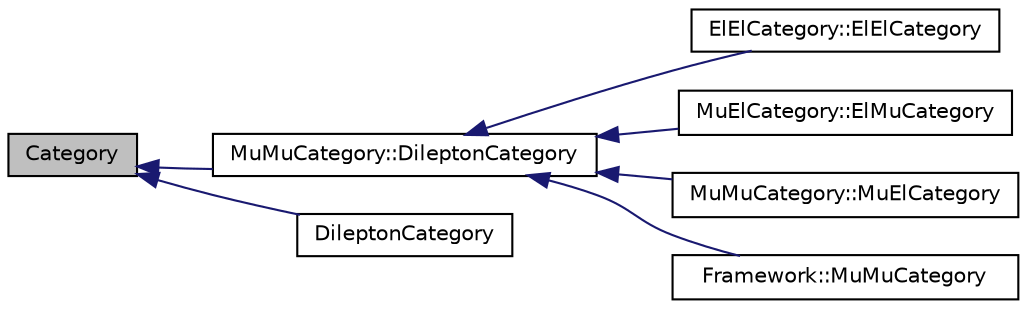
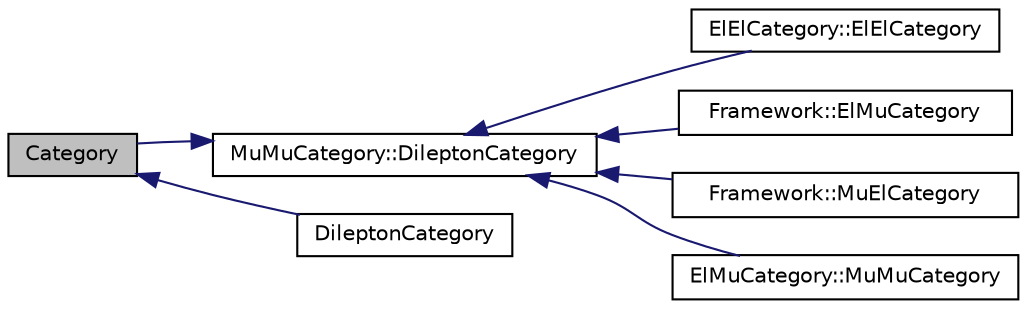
(845, 113) -> (845, 113)
(186, 169) -> (164, 142)
(845, 195) -> (845, 195)
(845, 277) -> (845, 277)
